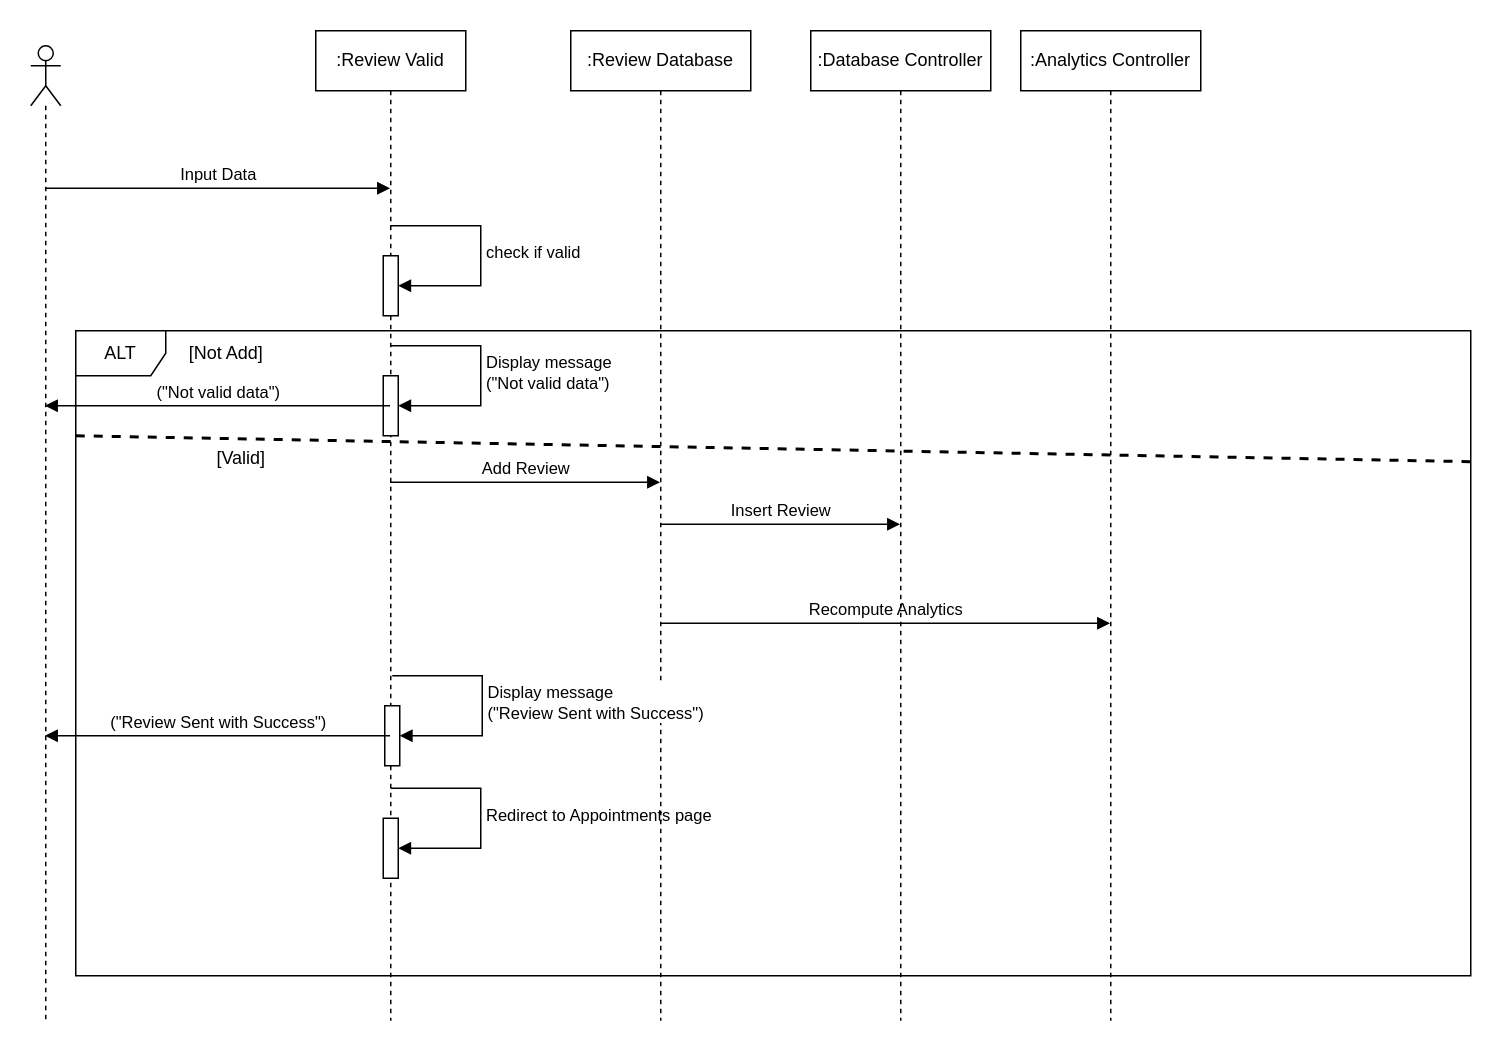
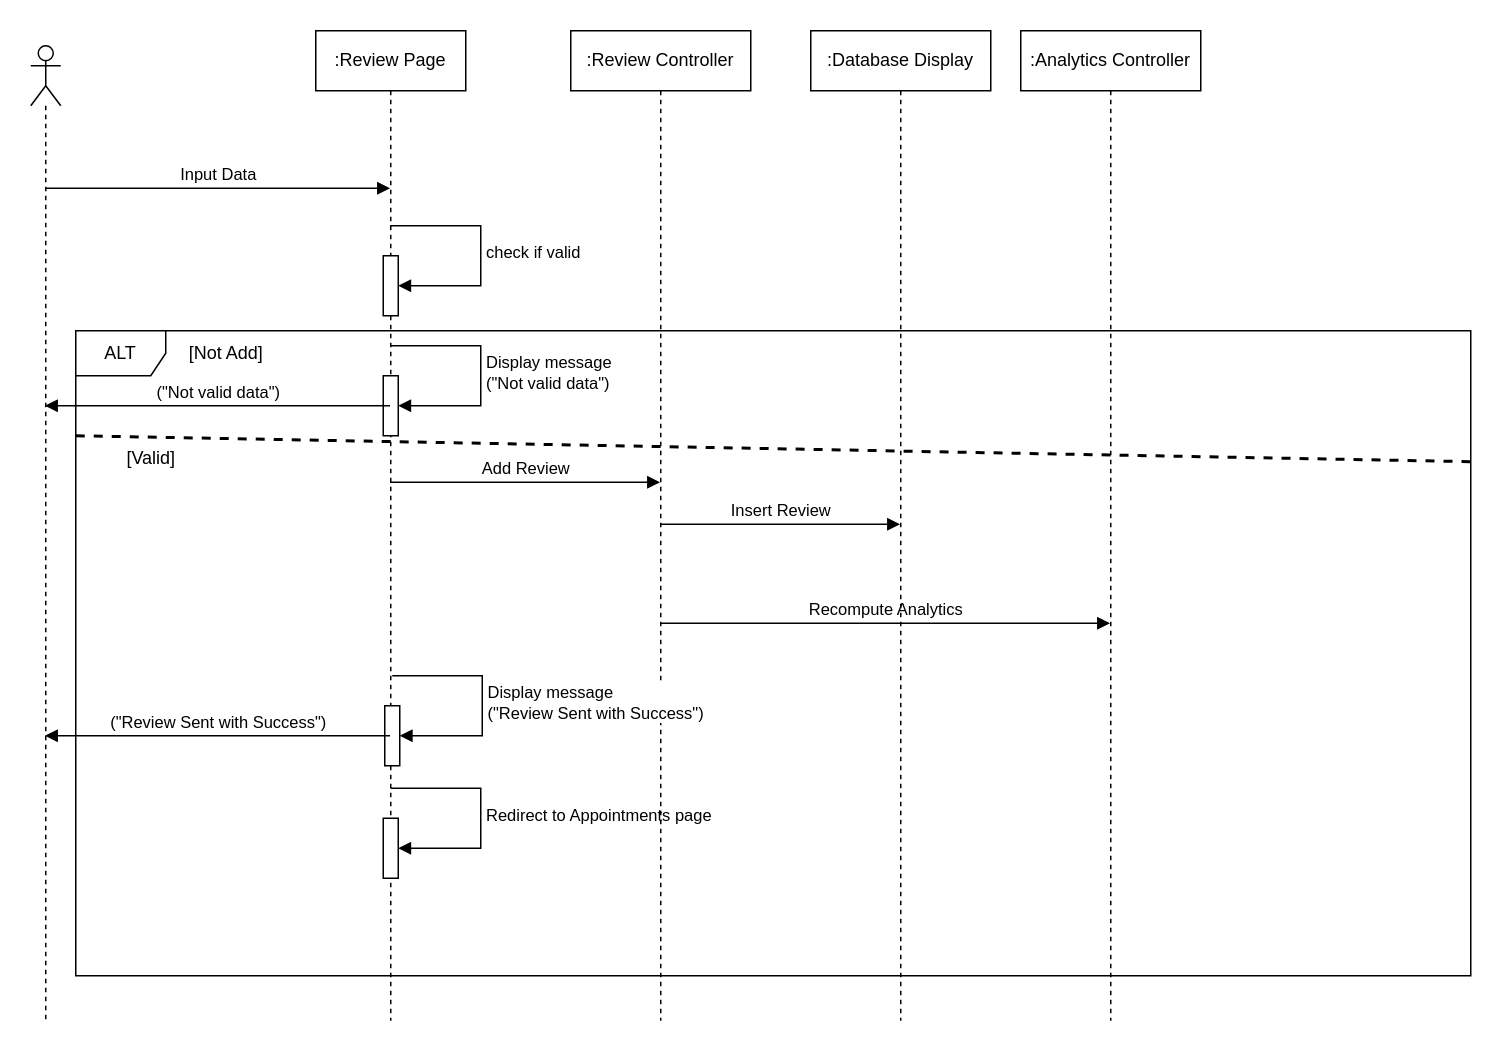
(391, 61) -> (391, 61)
(661, 61) -> (661, 61)
(901, 61) -> (901, 61)
(241, 458) -> (151, 458)
